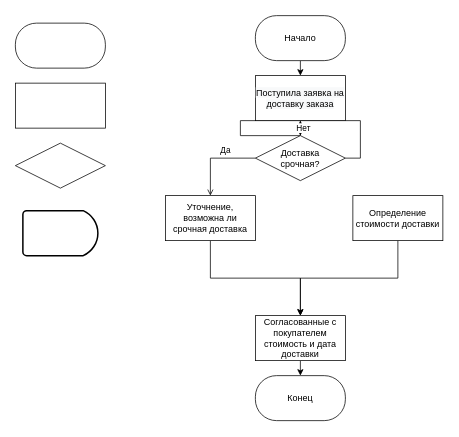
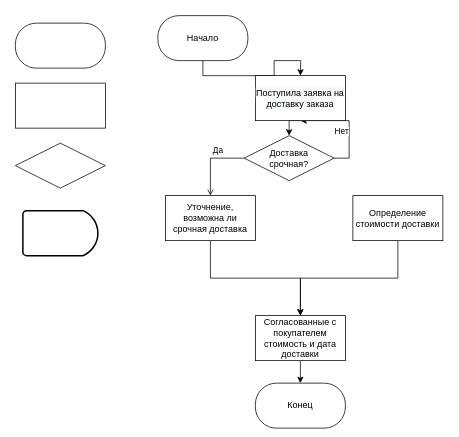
(300, 38) -> (203, 38)
(300, 158) -> (289, 158)
(300, 398) -> (300, 405)
